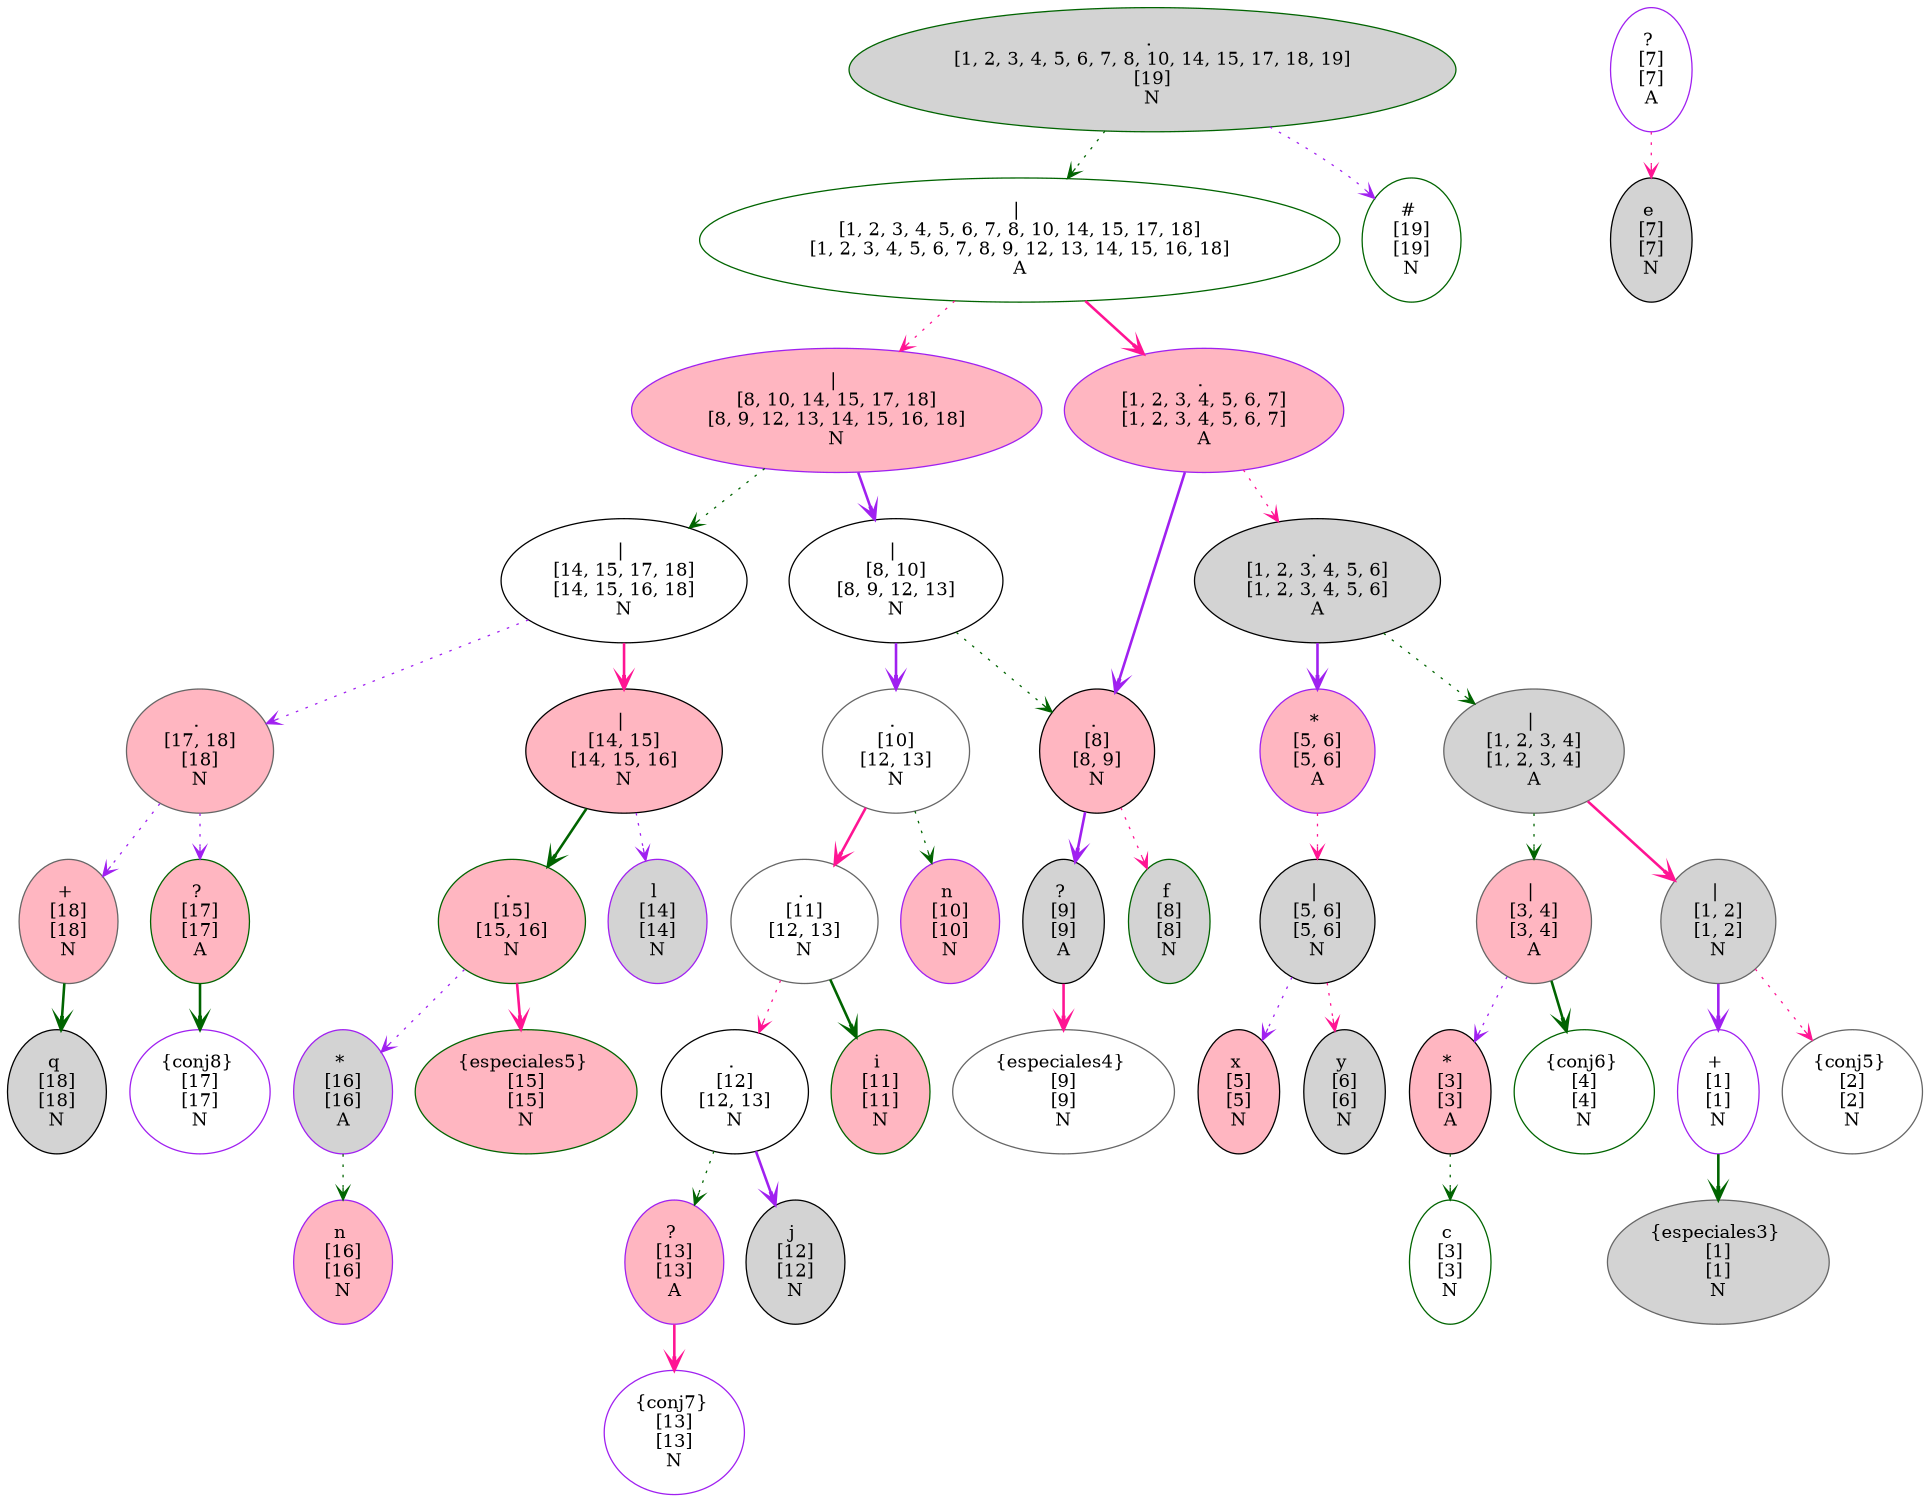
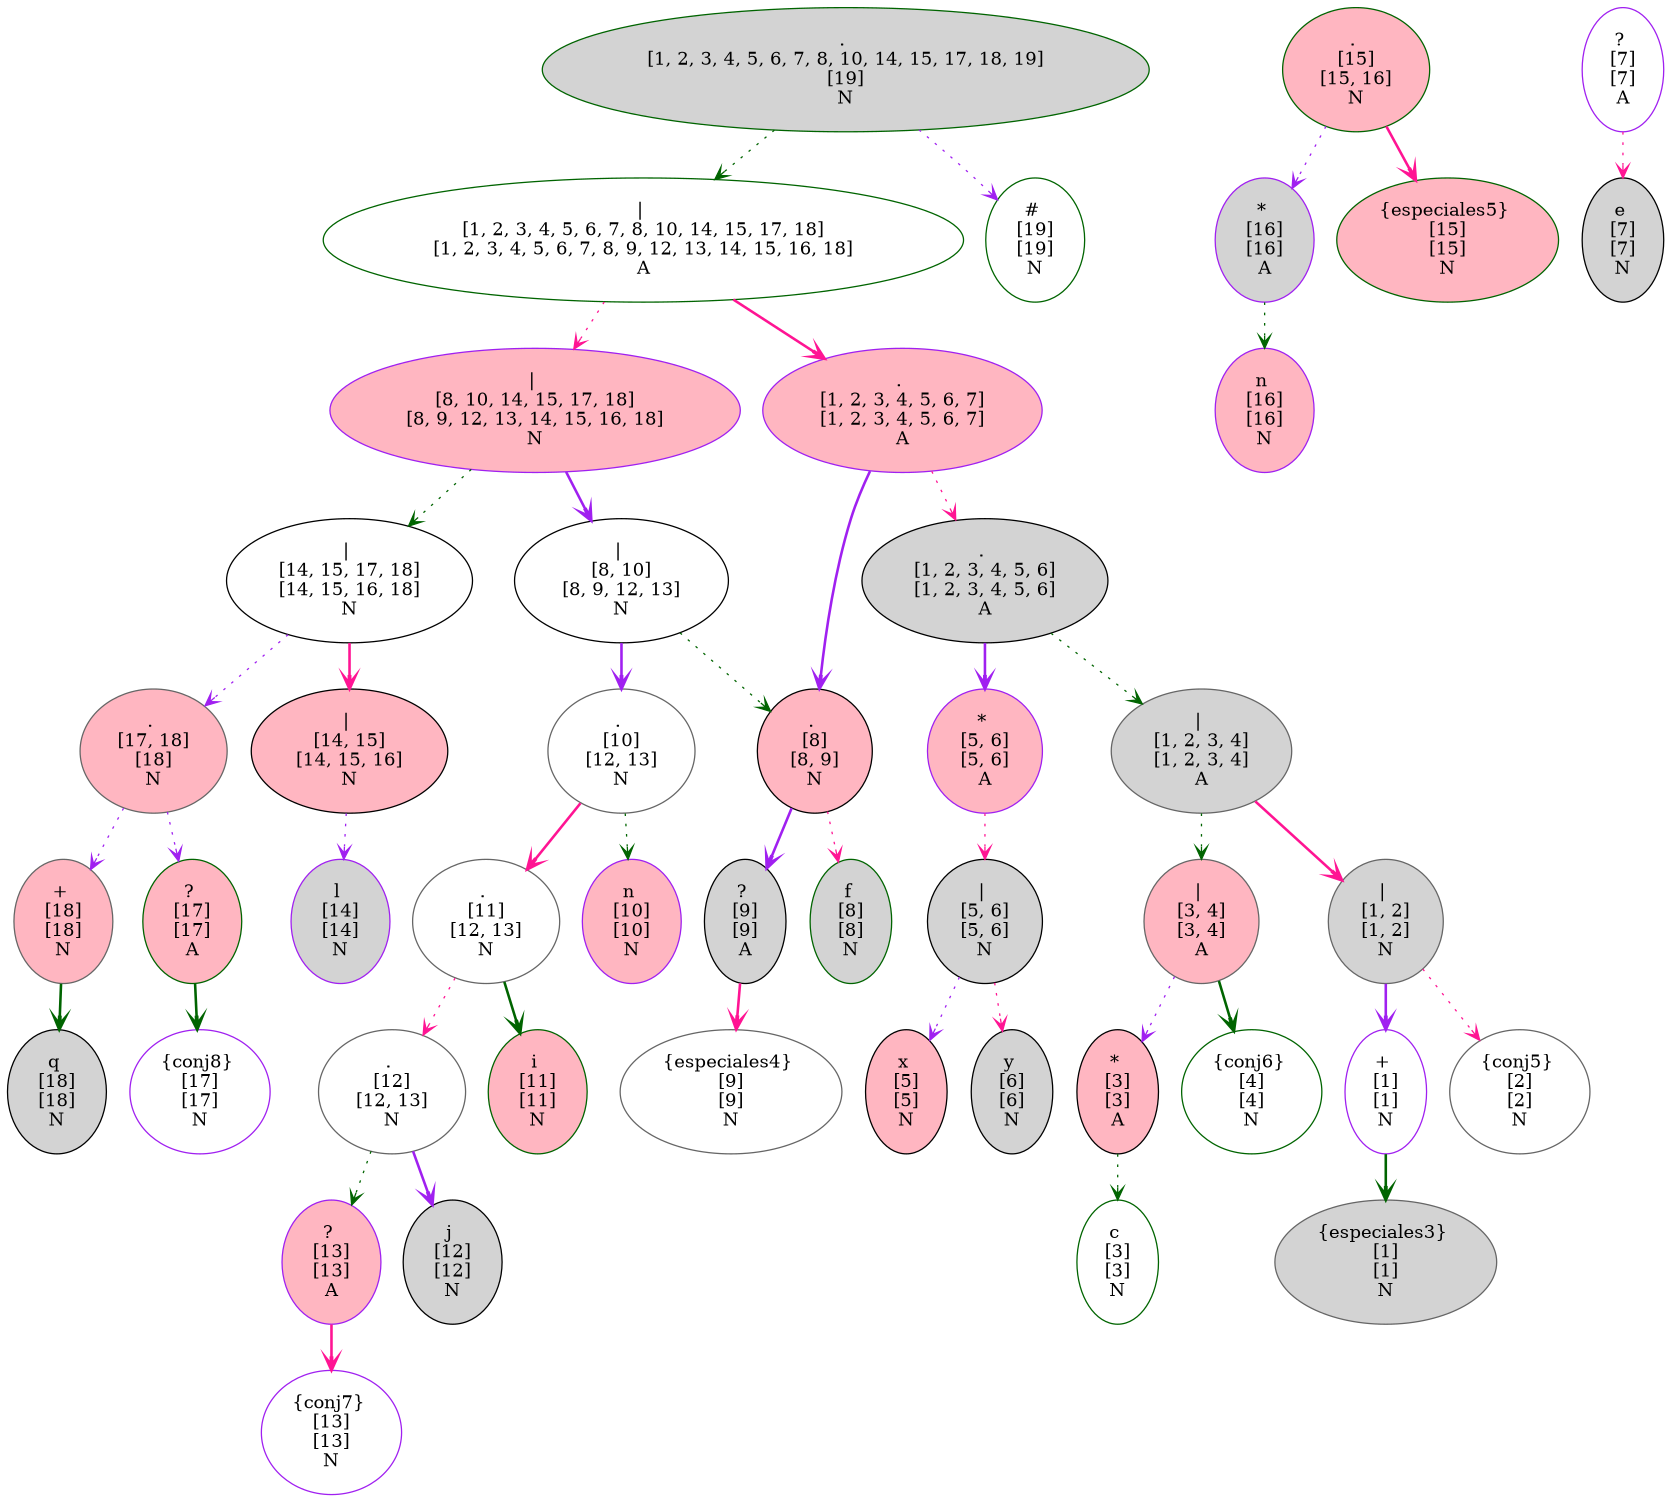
(571, 832) -> none
(735, 1092) -> (392, 1092)
